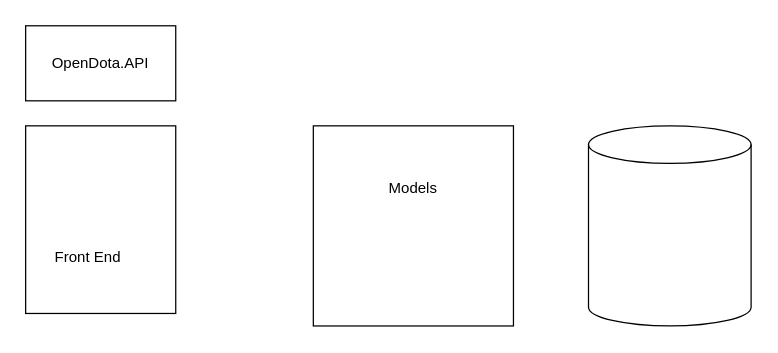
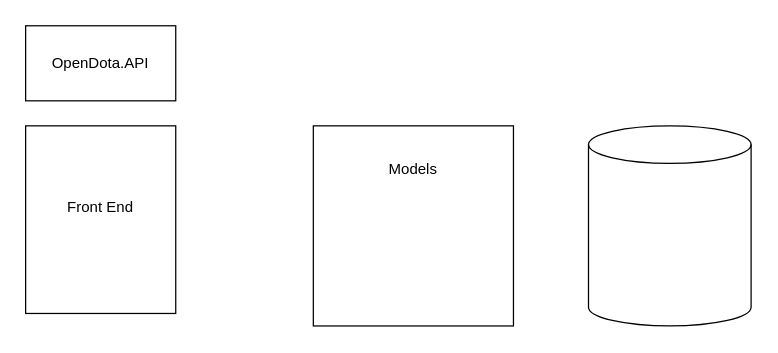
(413, 188) -> (413, 169)
(88, 257) -> (101, 207)
